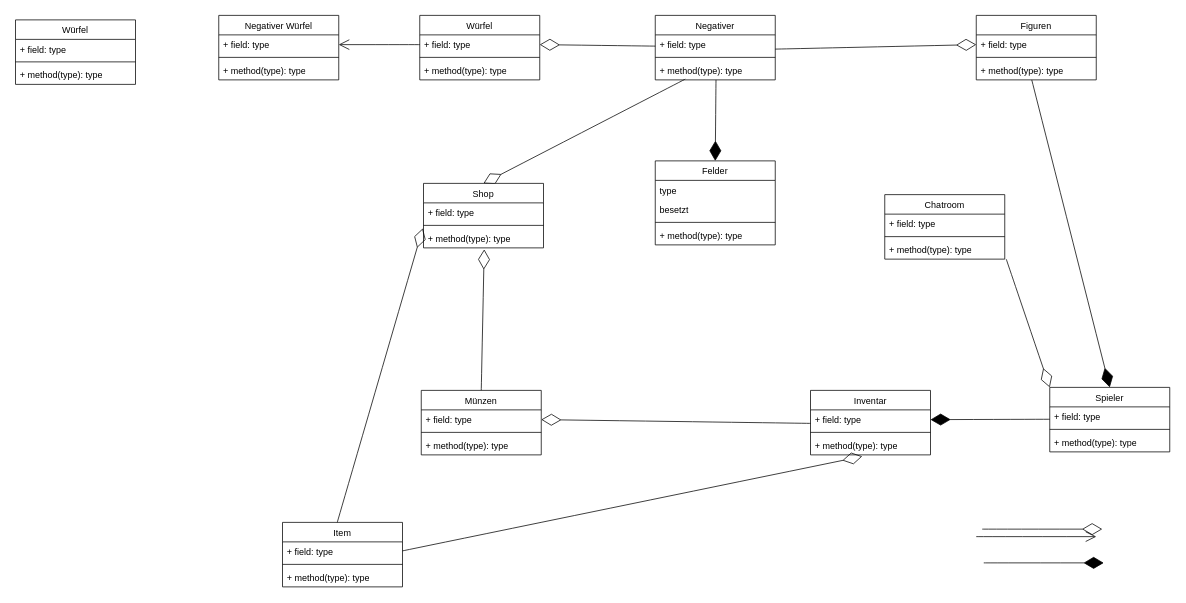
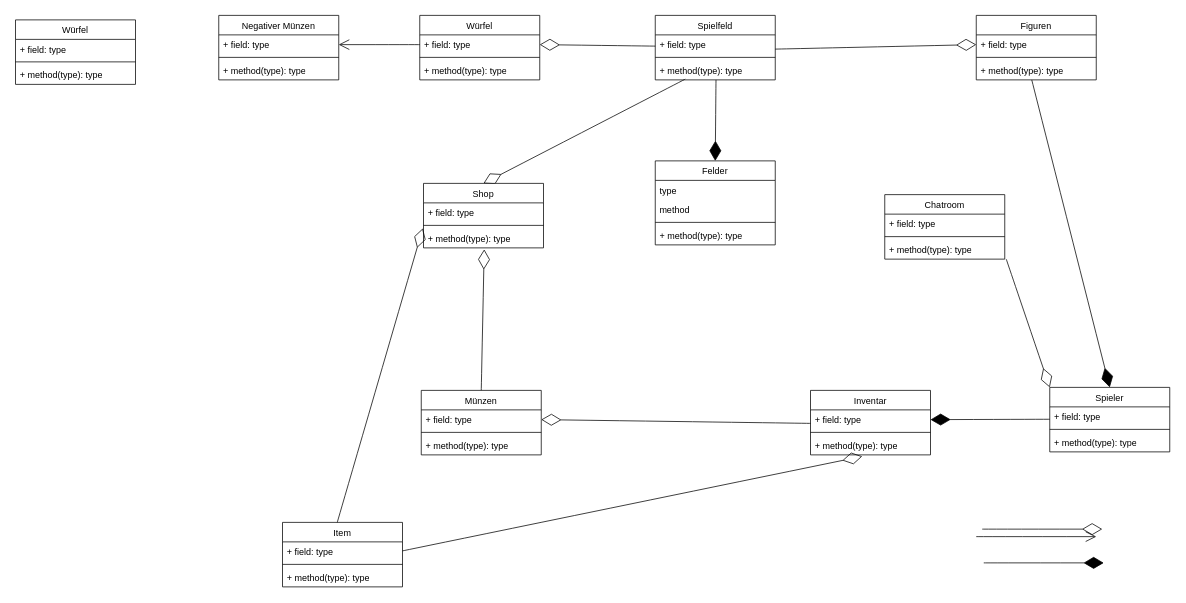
(279, 26) -> (279, 26)
(715, 26) -> (715, 26)
(677, 211) -> (675, 211)
